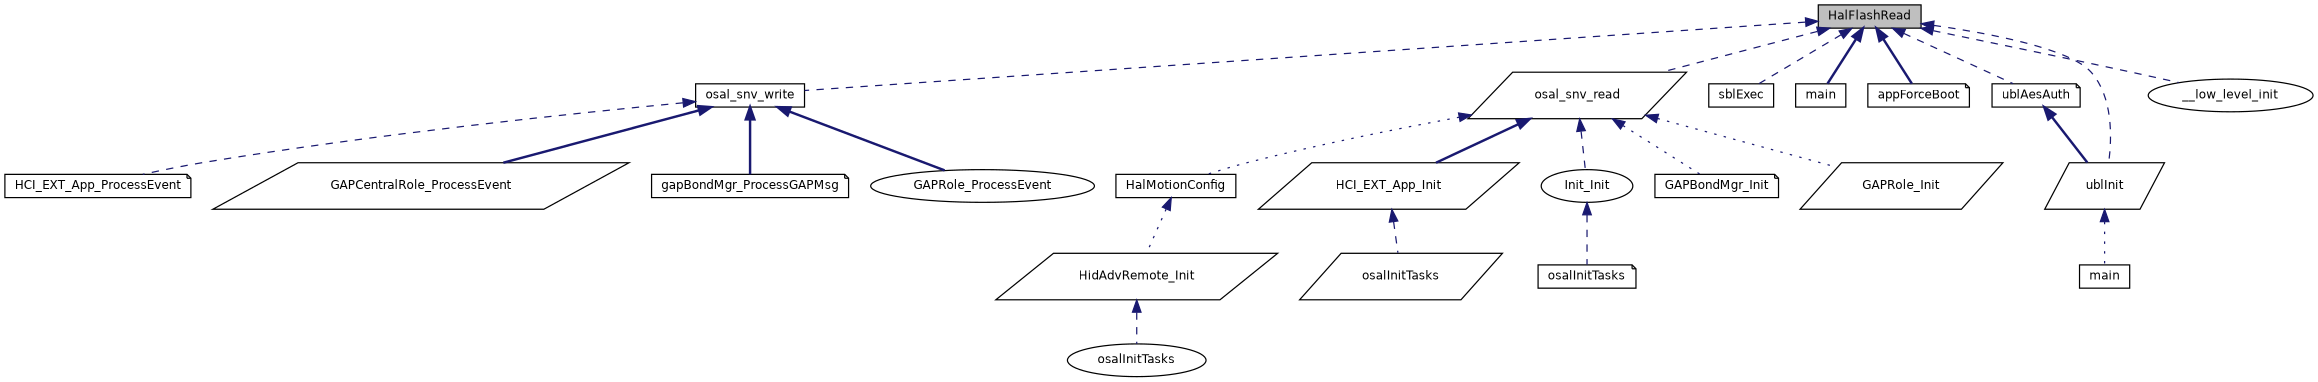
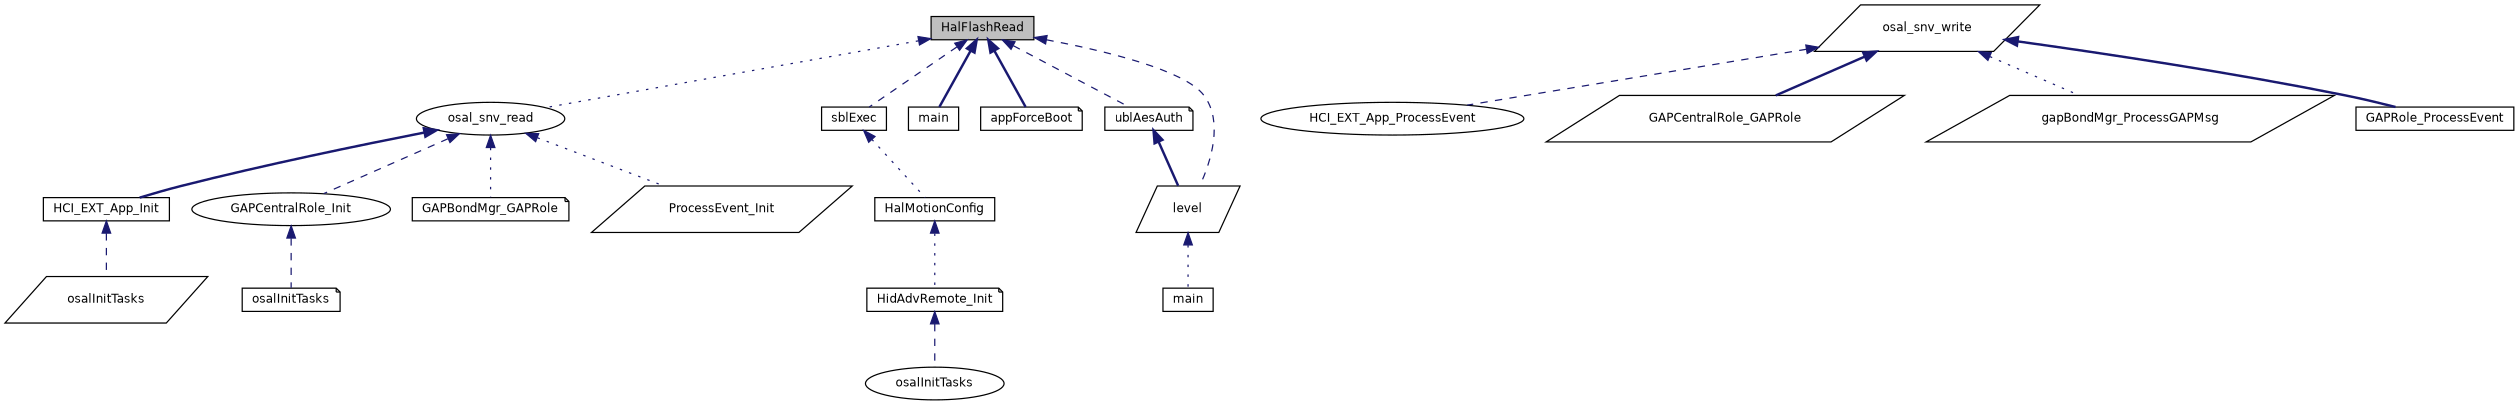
(1740, 52) -> (732, 74)
(1305, 56) -> none
(750, 95) -> (1927, 28)
(1577, 95) -> (491, 119)
(2231, 95) -> none
(1332, 143) -> (899, 168)
(750, 147) -> (2035, 76)
(98, 186) -> (1392, 119)
(421, 186) -> (1725, 119)
(750, 186) -> (2130, 119)
(983, 186) -> (2435, 119)
(1389, 186) -> (106, 209)
(1587, 186) -> (291, 209)
(1717, 186) -> (491, 209)
(1901, 186) -> (722, 209)
(2105, 186) -> (1188, 209)
(1137, 277) -> (935, 300)
